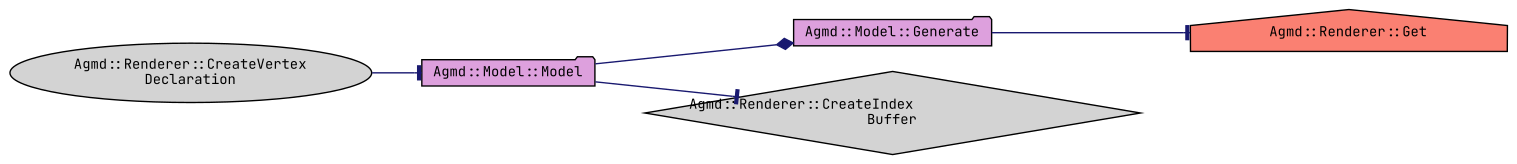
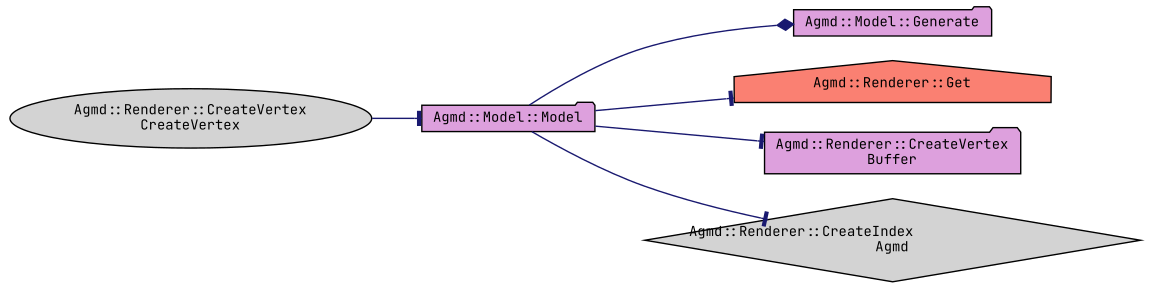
(1087, 33) -> (661, 105)
(191, 73) -> (191, 118)
(893, 113) -> (893, 240)
none -> (893, 153)
